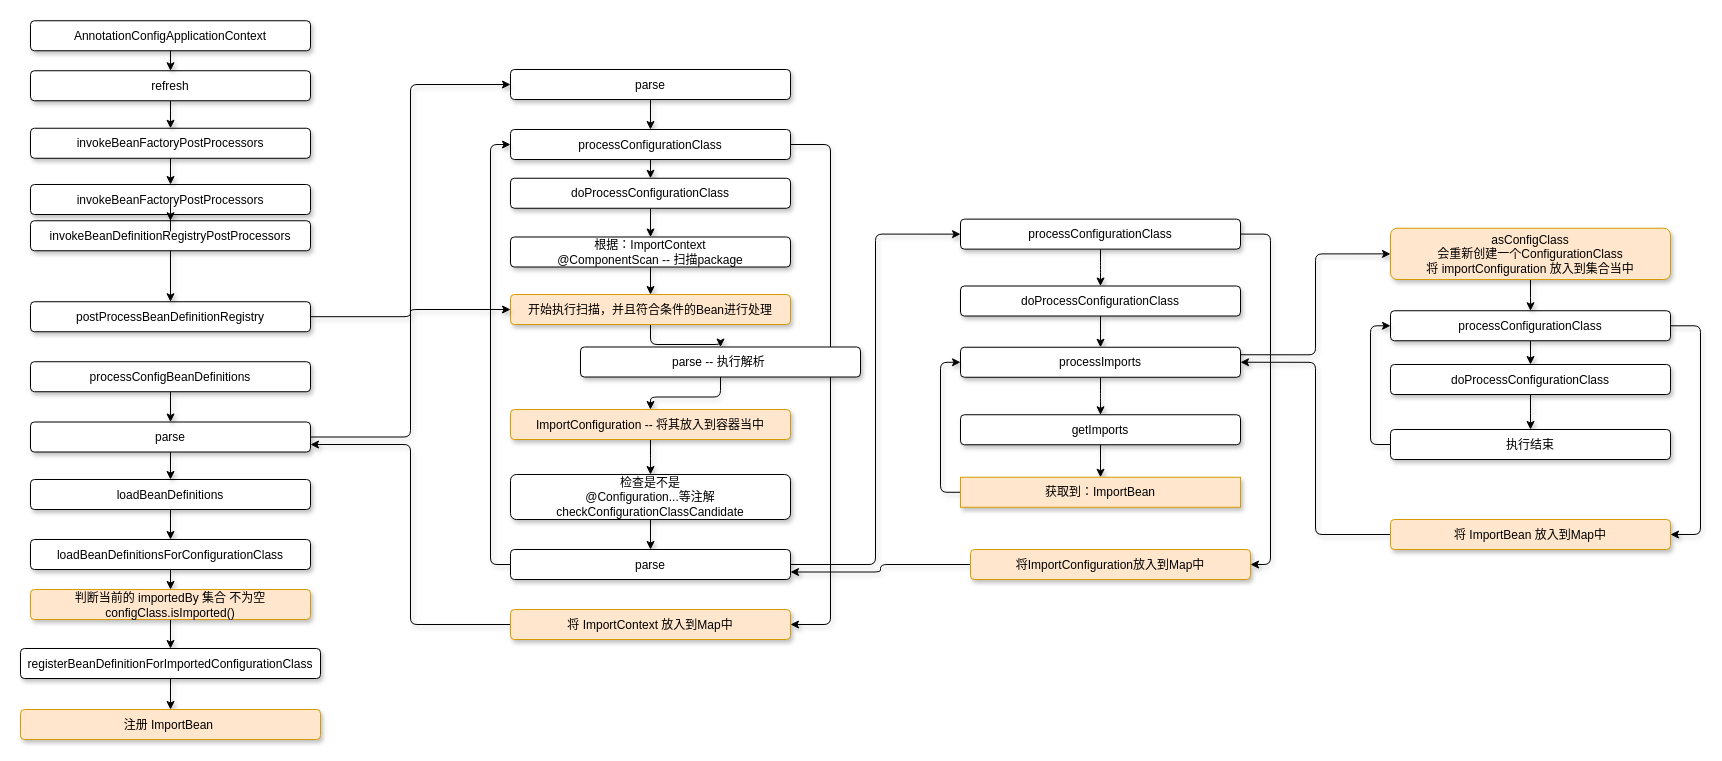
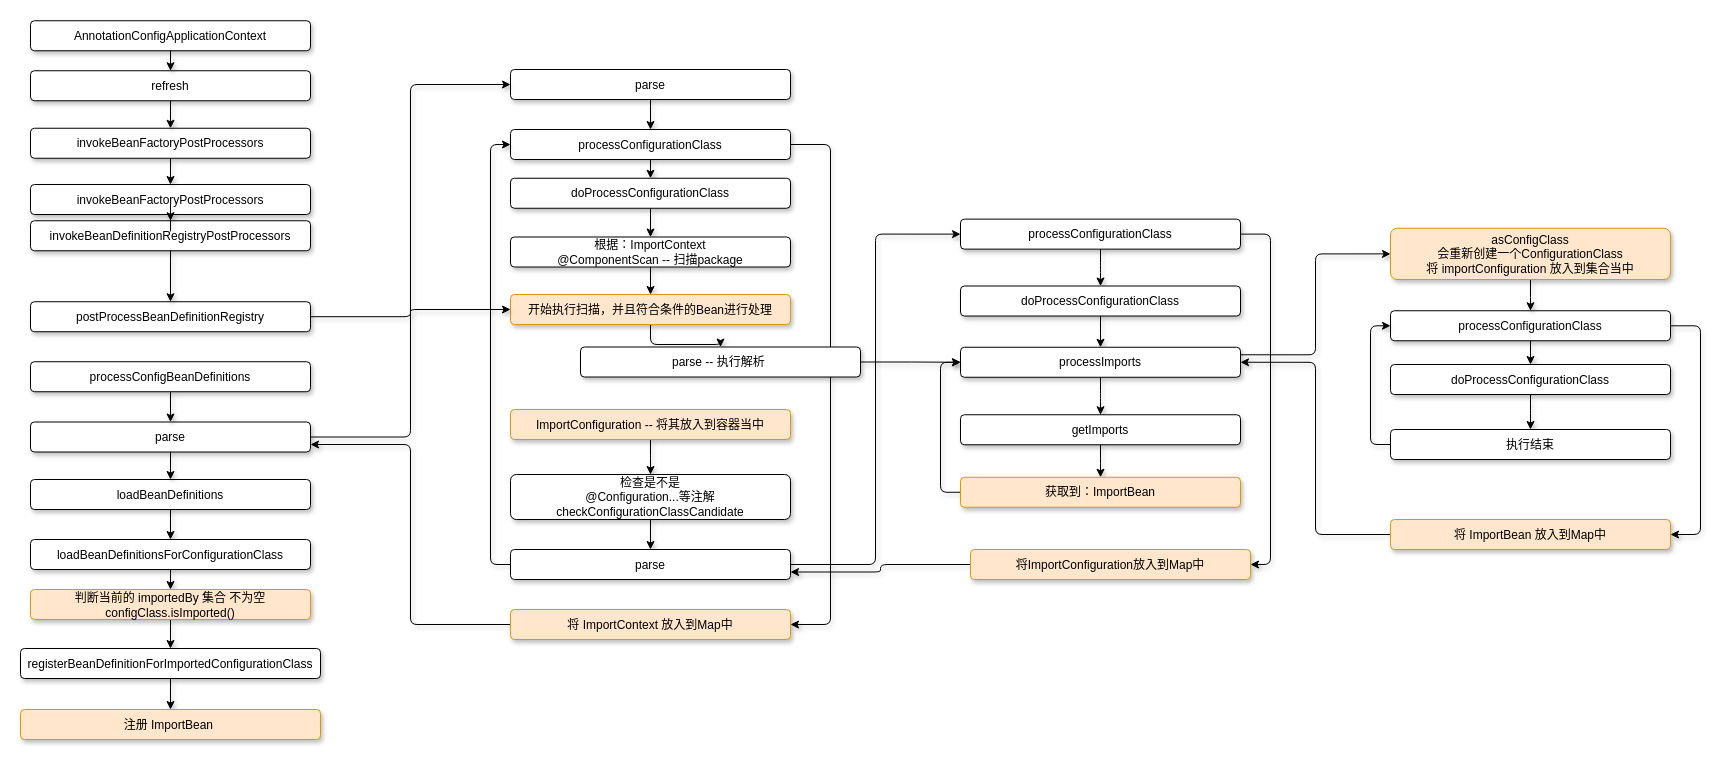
(691, 397) -> (899, 362)
(1101, 492) -> (1101, 492)
